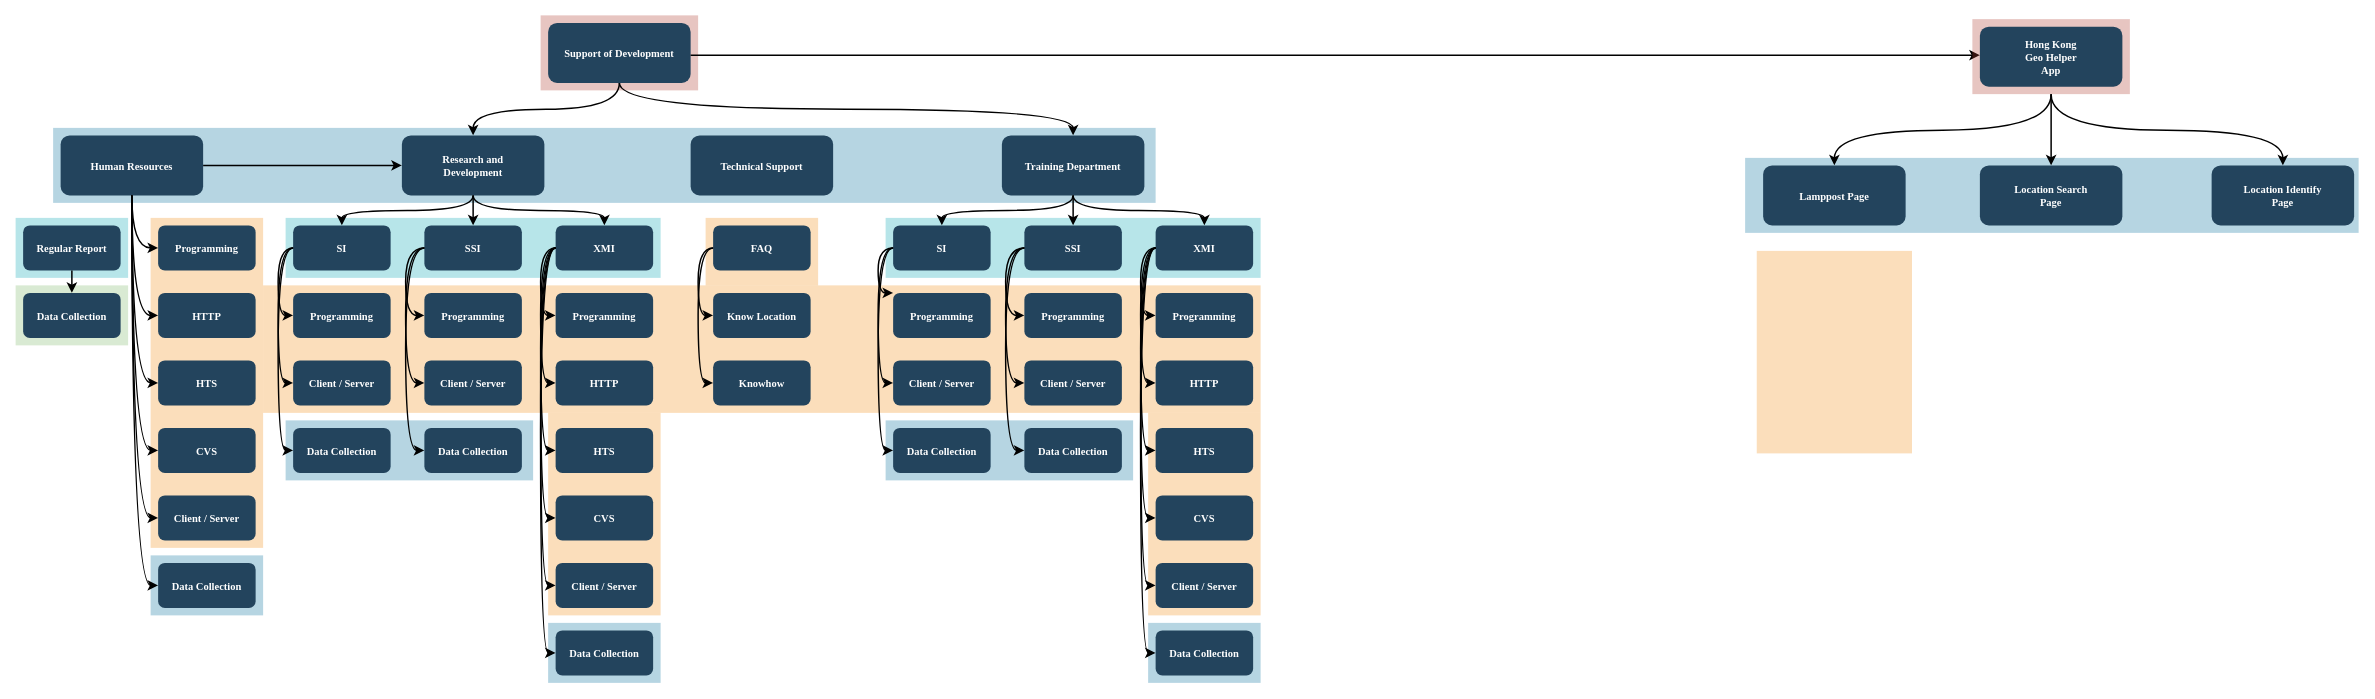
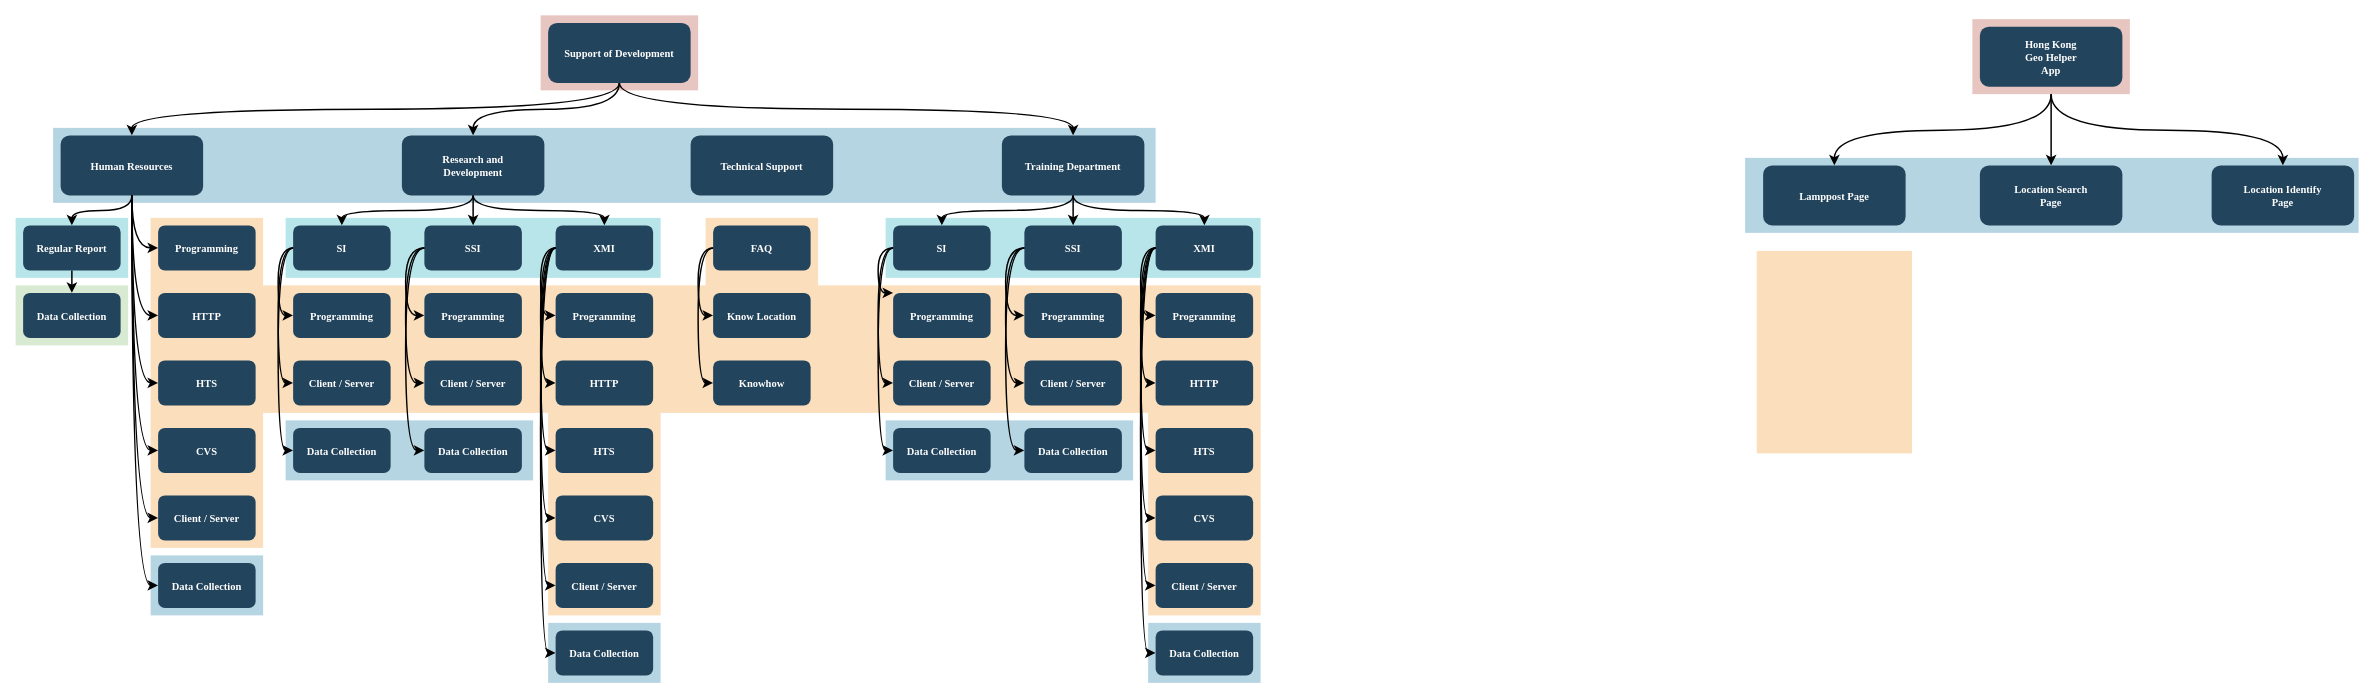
(1331, 55) -> (373, 109)
(298, 165) -> (102, 210)
